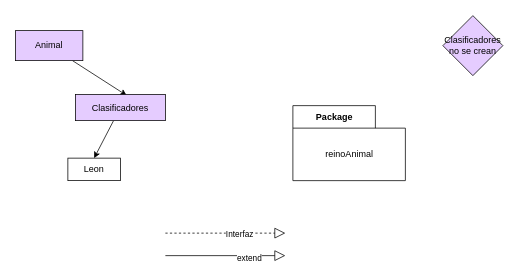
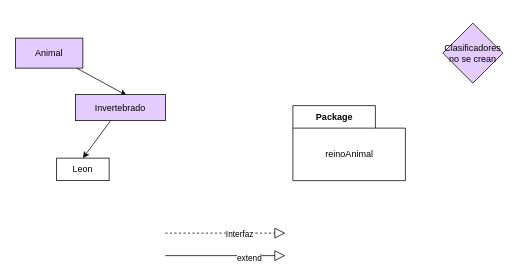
(49, 45) -> (49, 53)
(473, 45) -> (473, 53)
(120, 108) -> (120, 108)
(94, 169) -> (83, 169)
